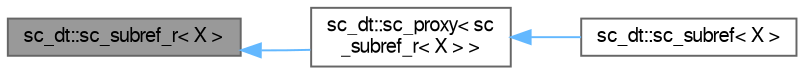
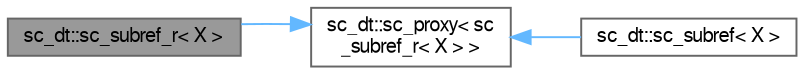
(286, 50) -> (266, 24)
